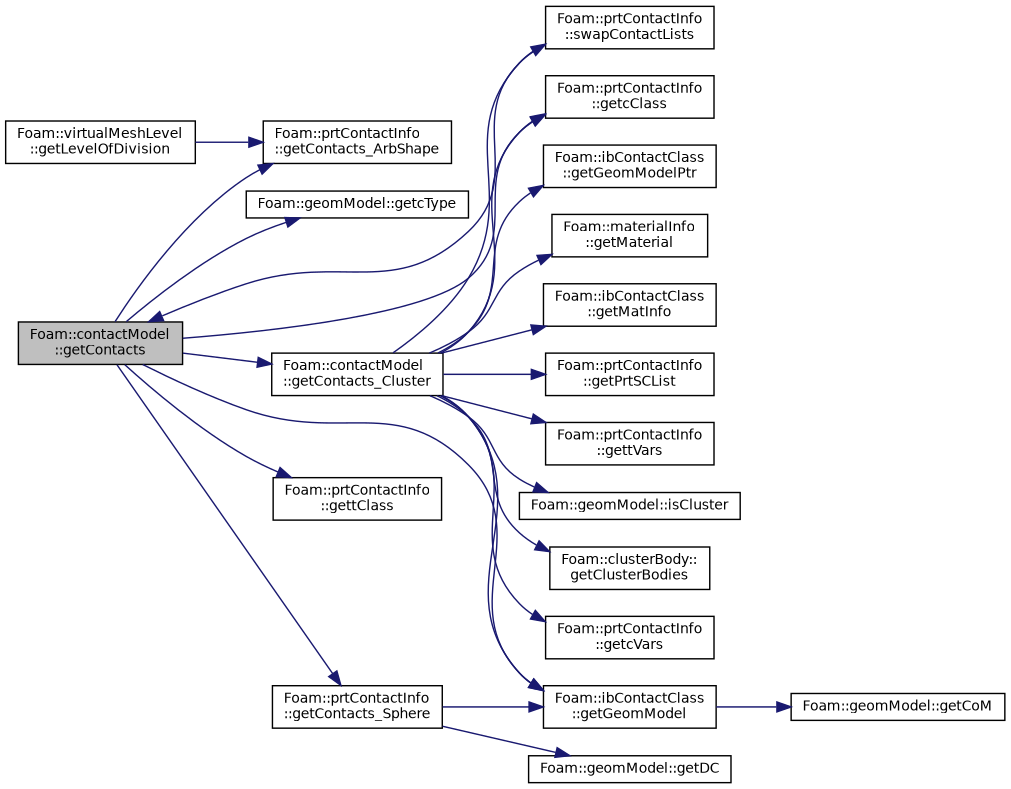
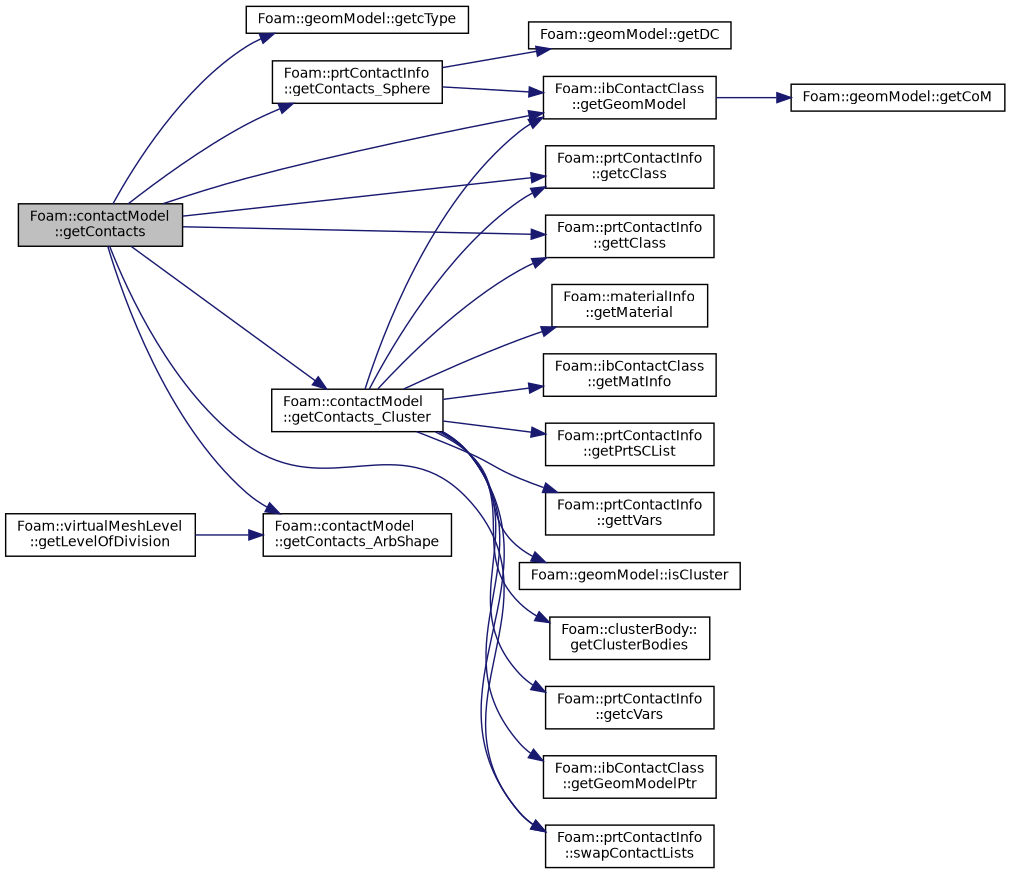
(357, 142) -> (357, 535)
(423, 261) -> (413, 467)
none -> (450, 319)
